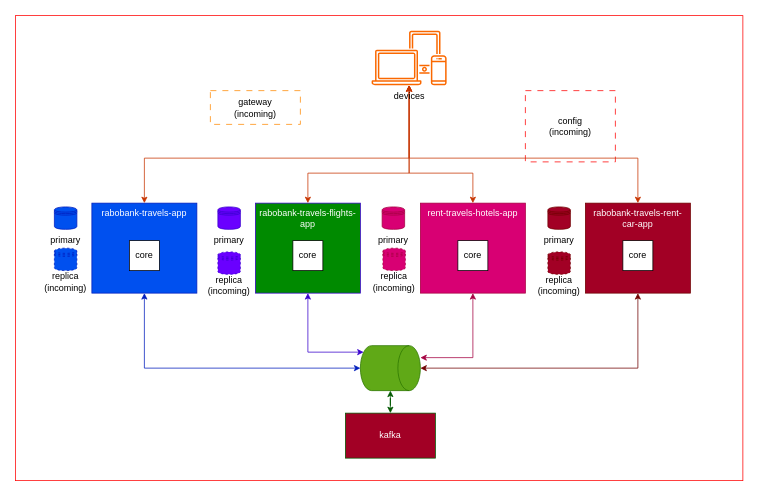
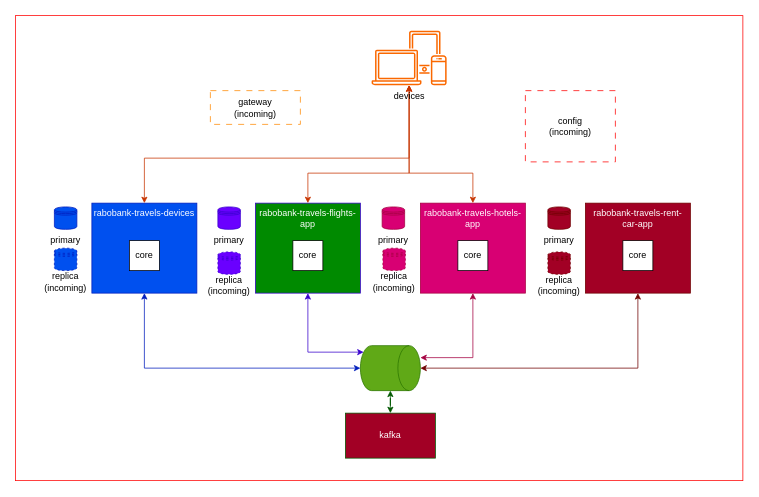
(637, 158) -> none
(144, 214) -> (144, 219)
(473, 219) -> (473, 219)
